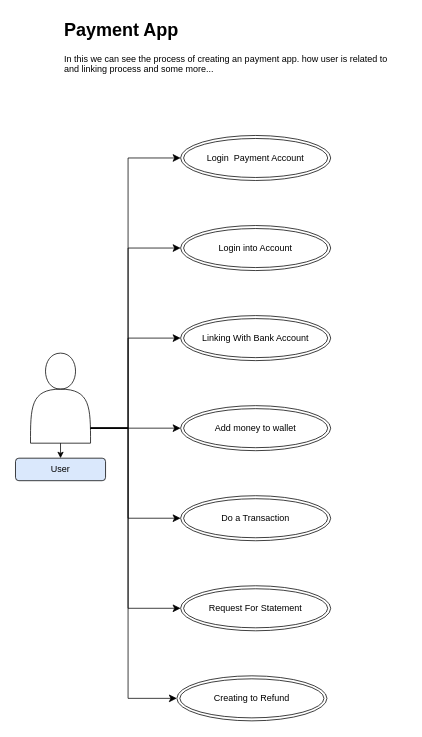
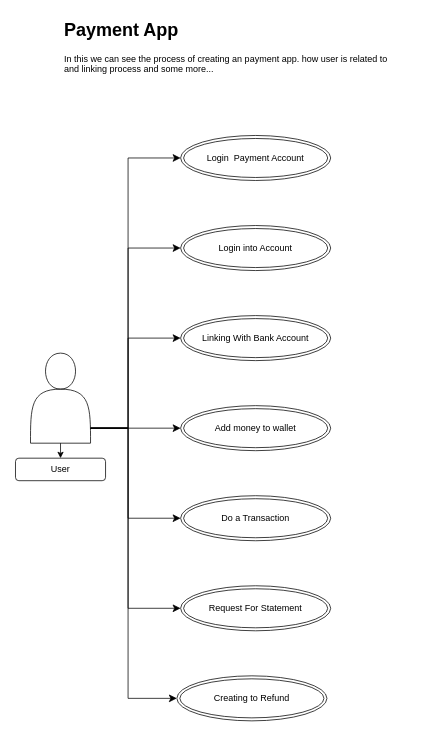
(60, 469) -> (60, 469)
